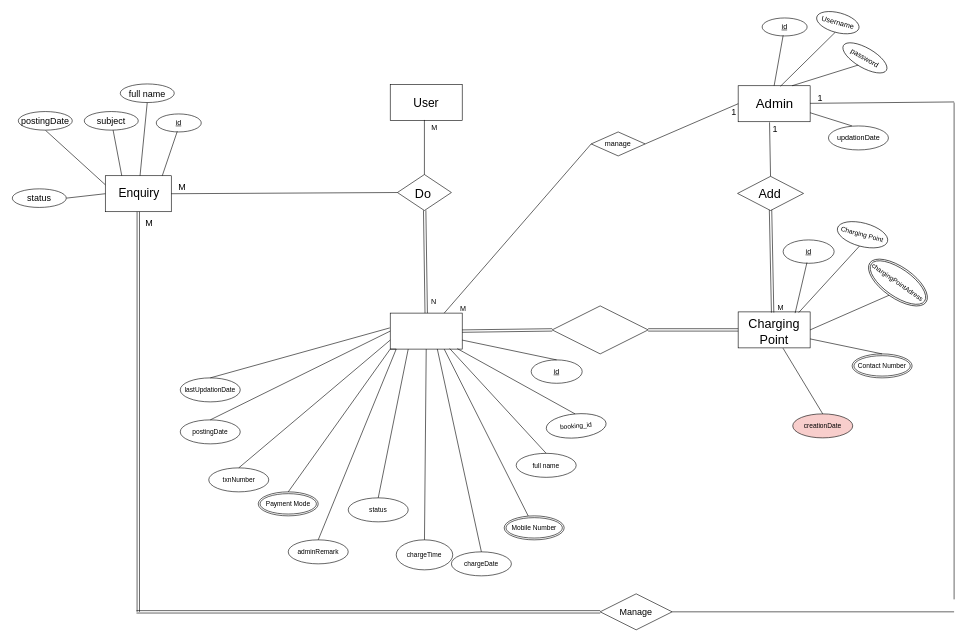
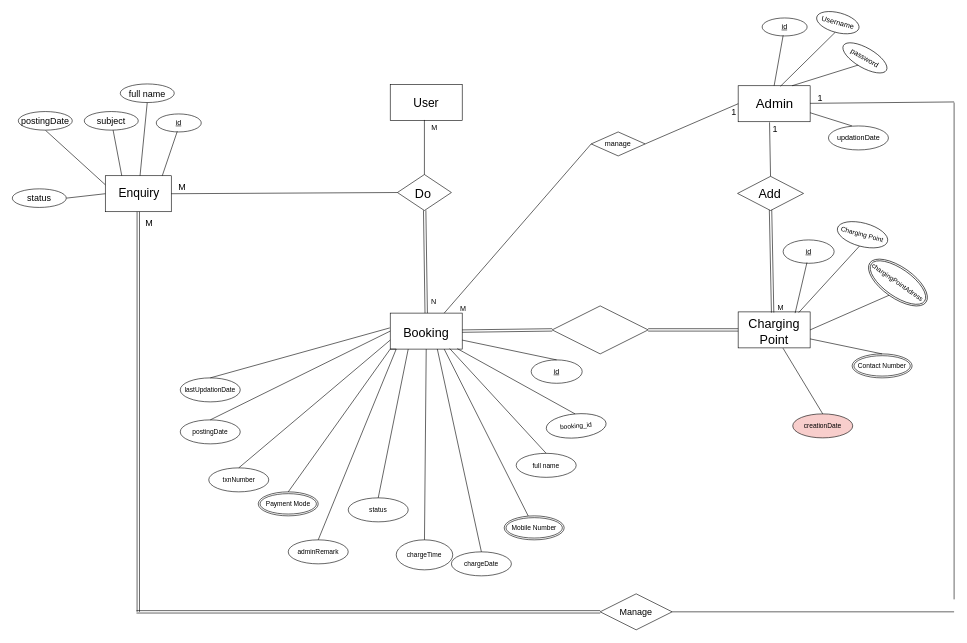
none -> (426, 332)
